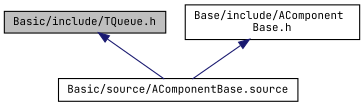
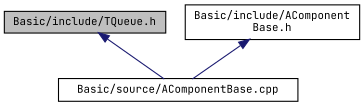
(272, 22) -> (272, 22)
(178, 90) -> (178, 90)
